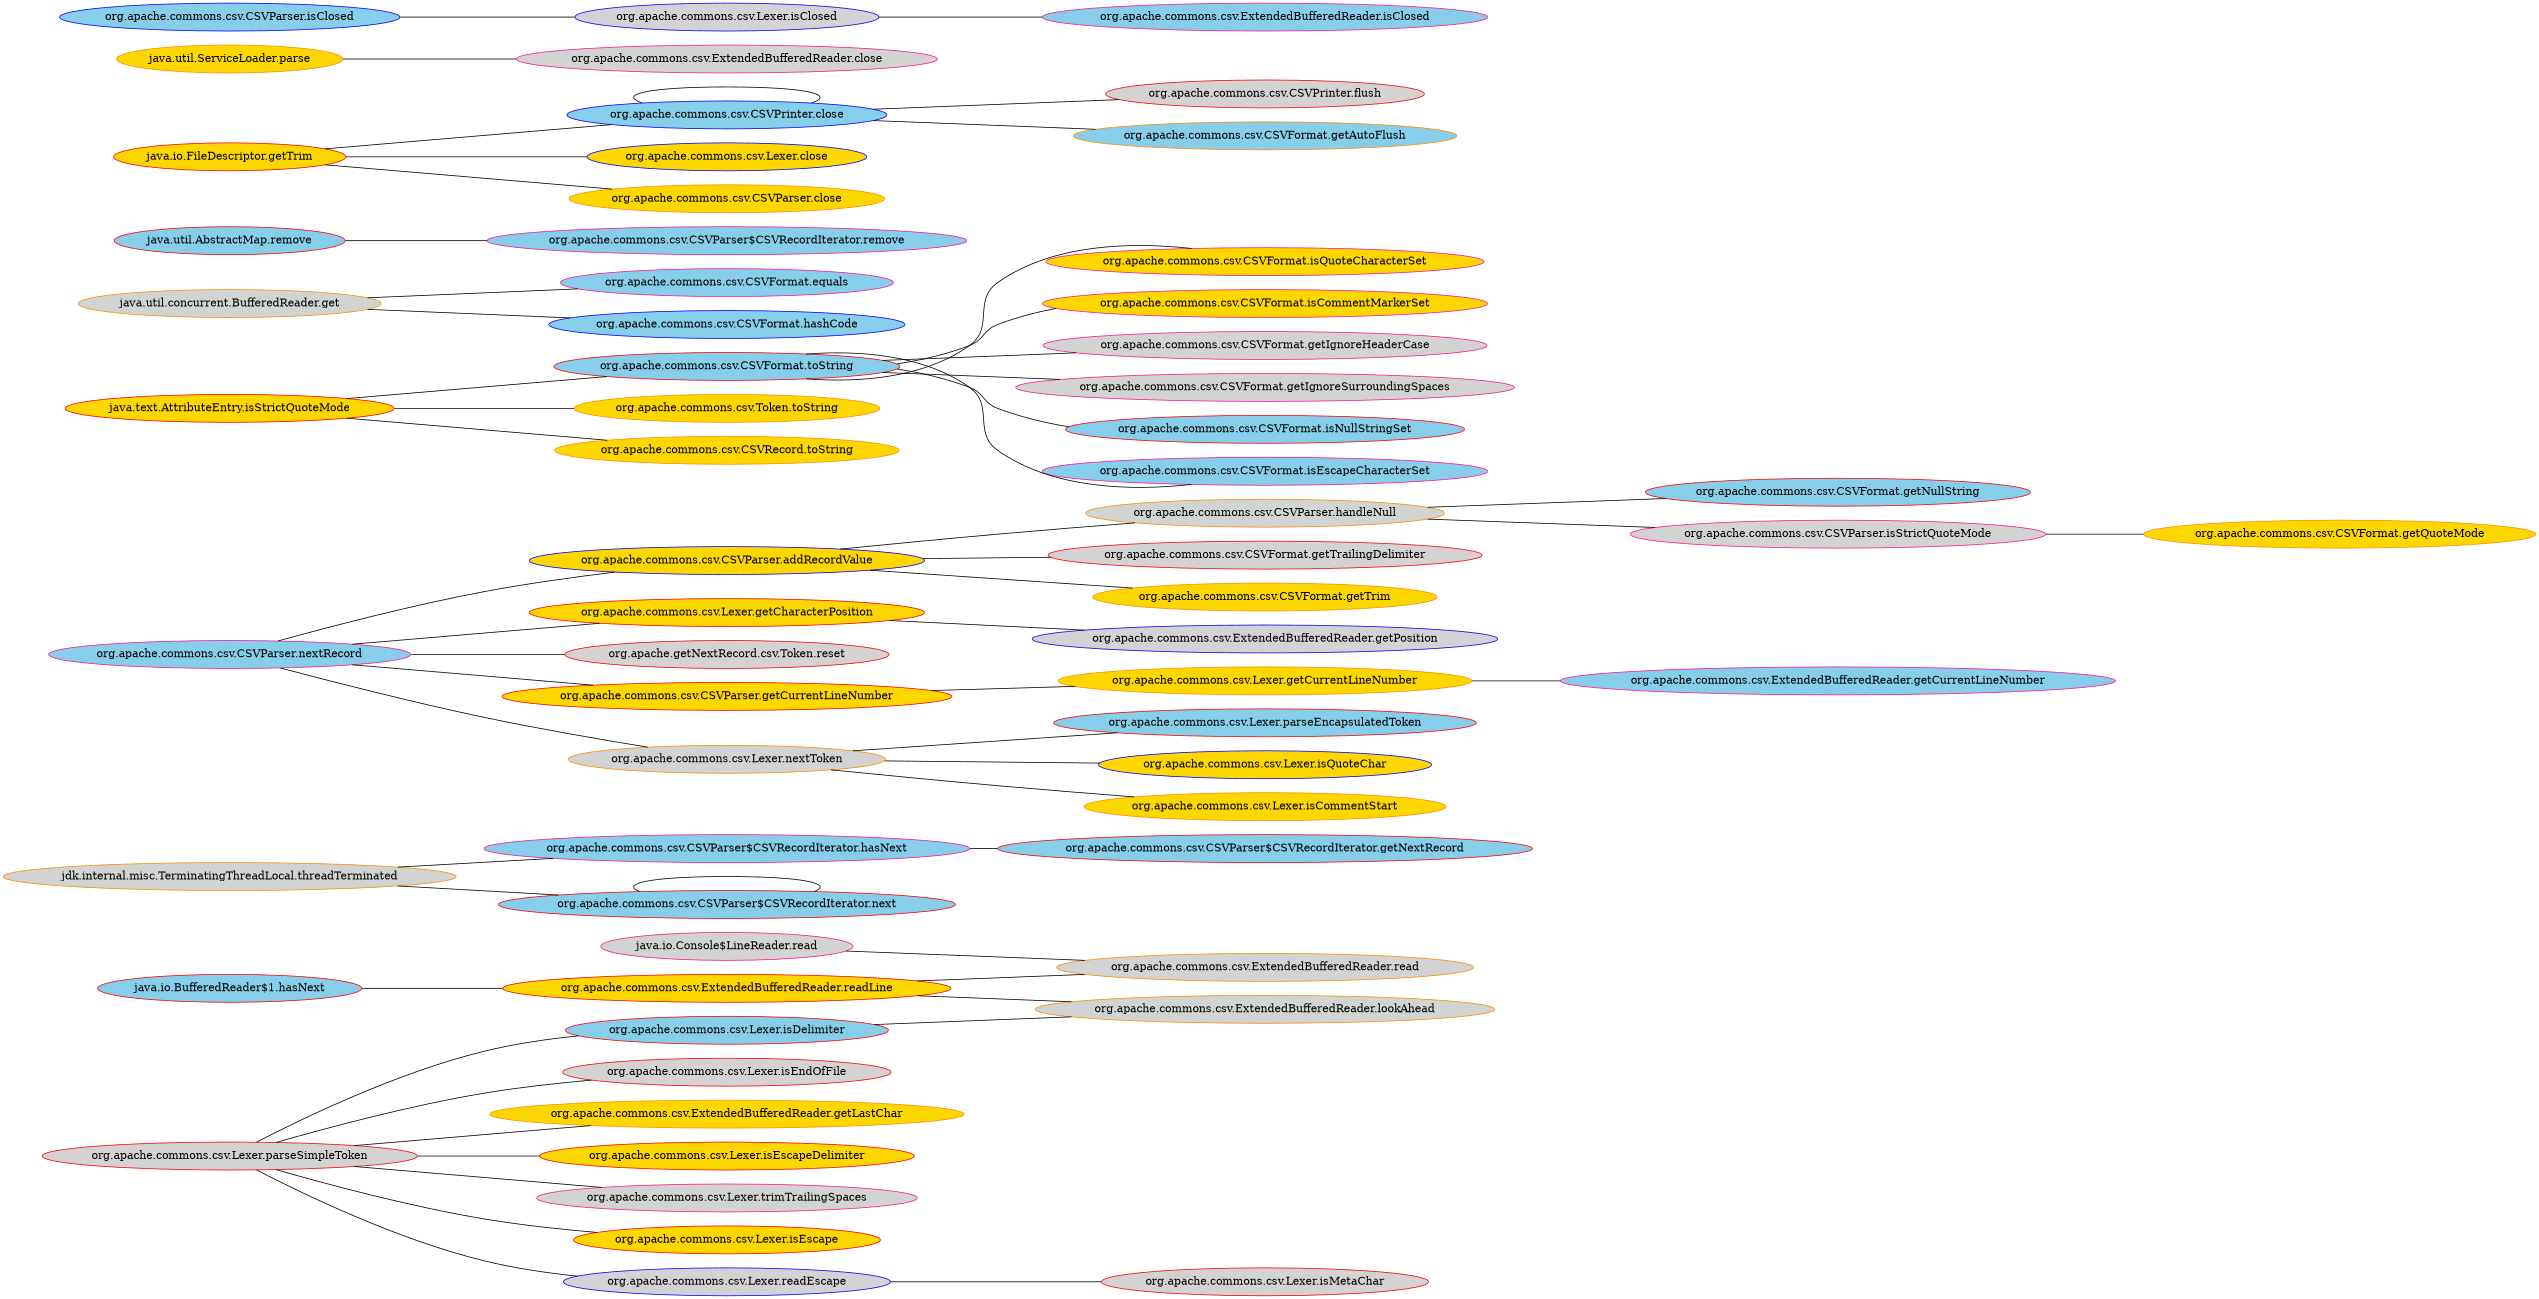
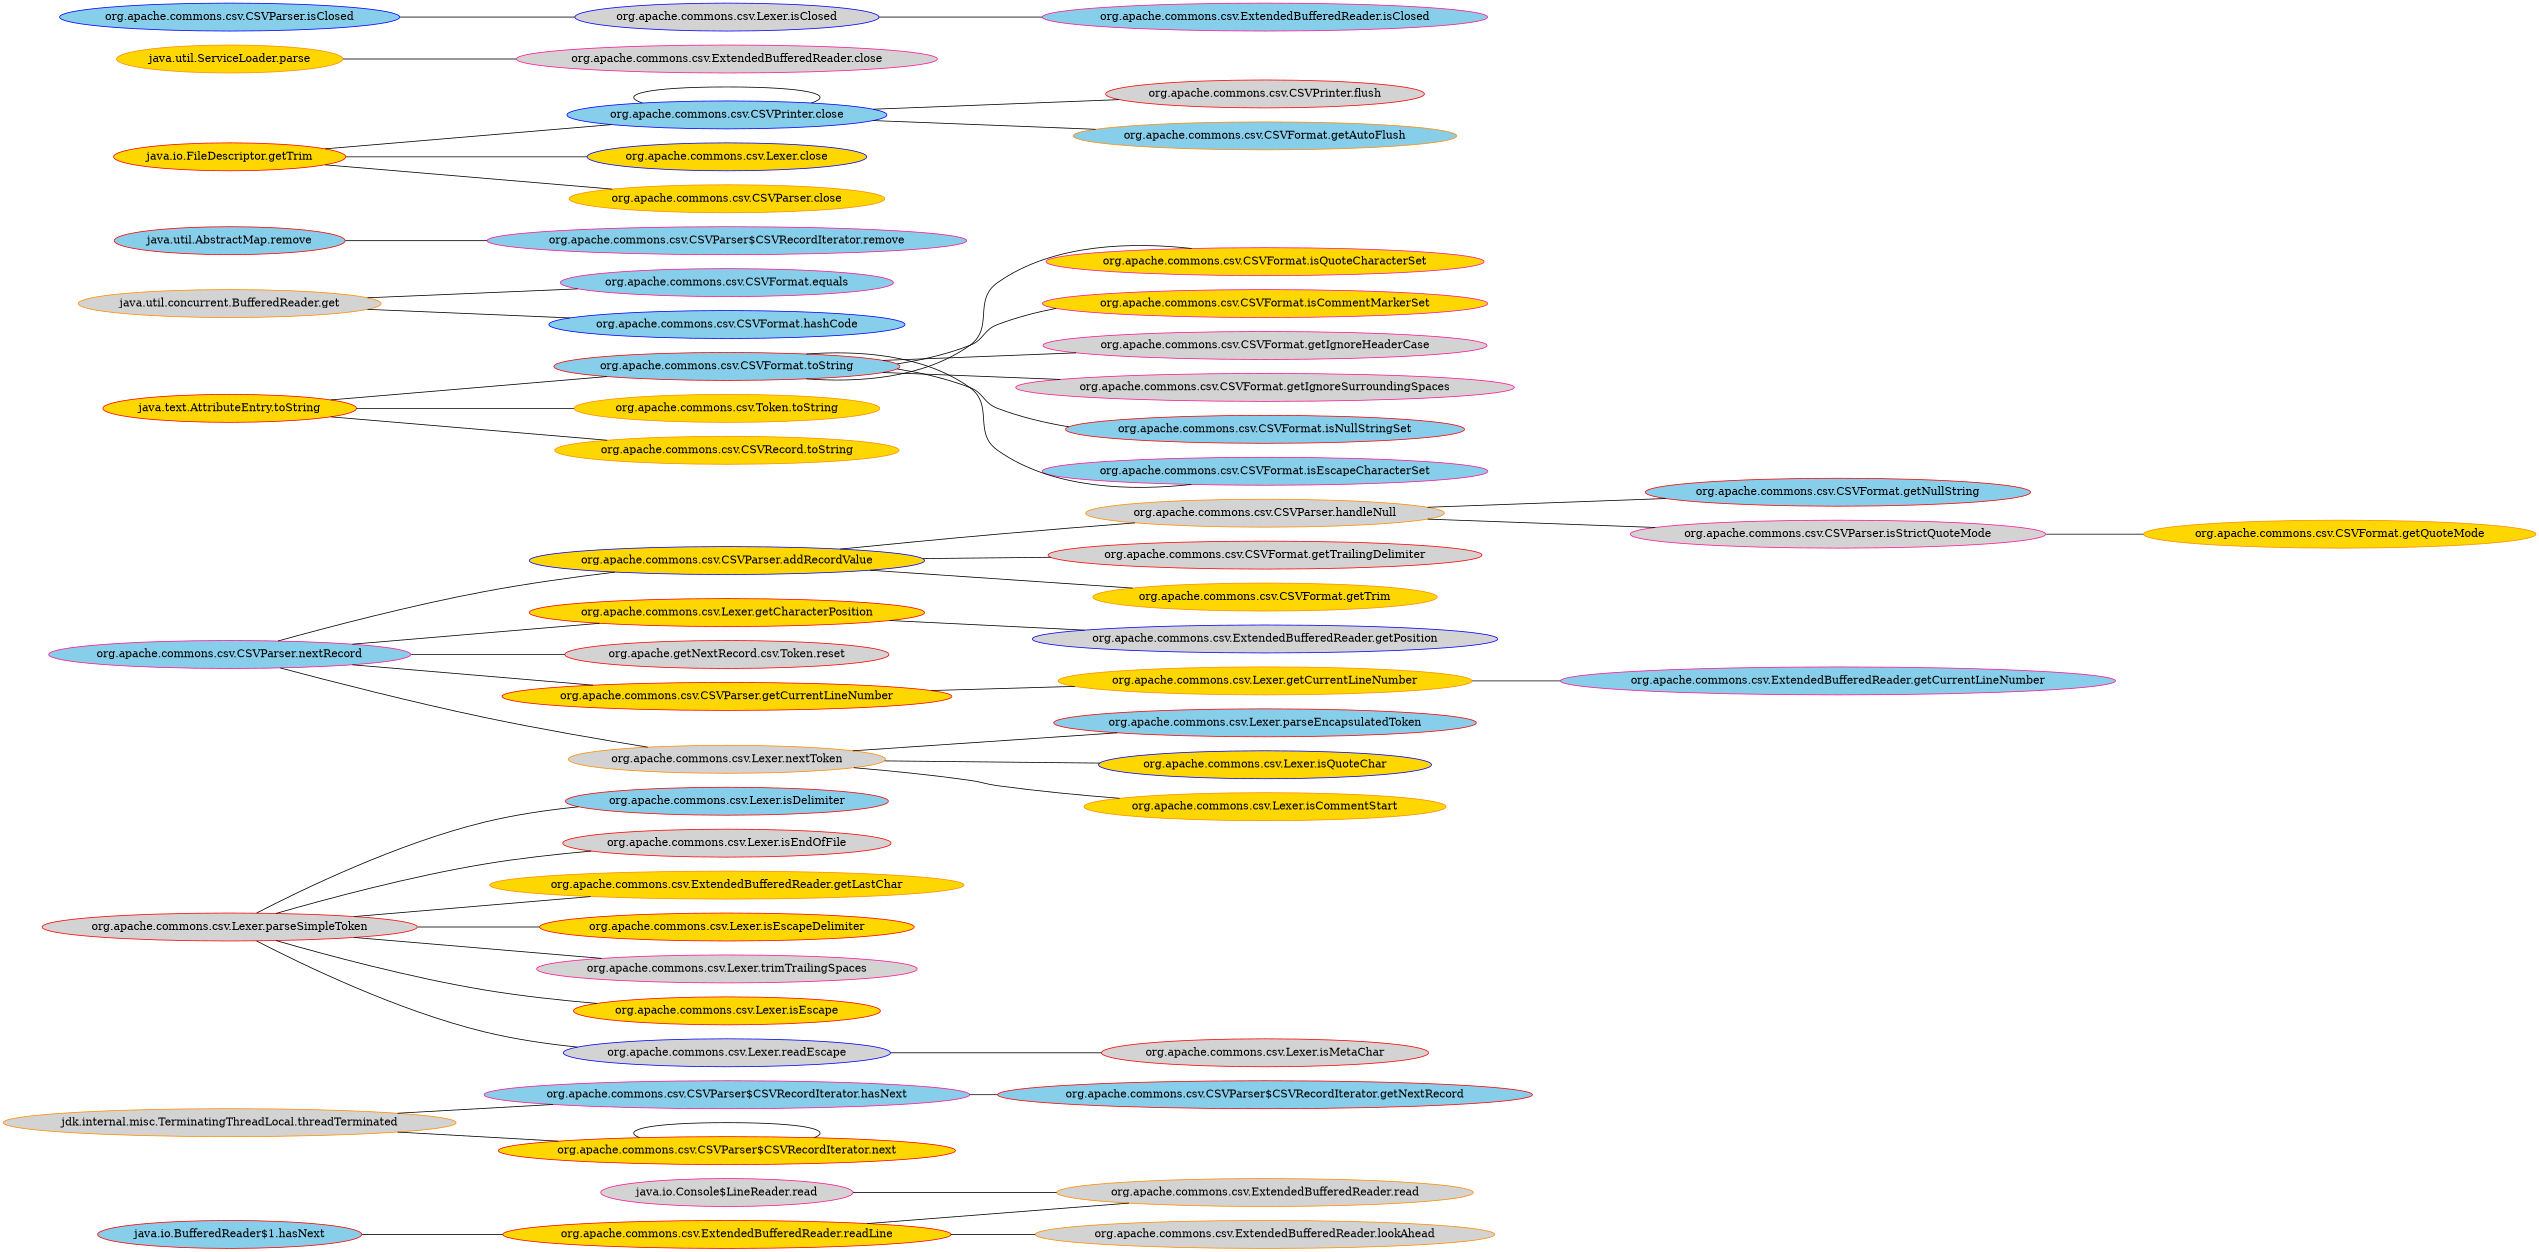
(230, 408) -> (230, 408)
(727, 904) -> (727, 1151)
(973, 1021) -> none
